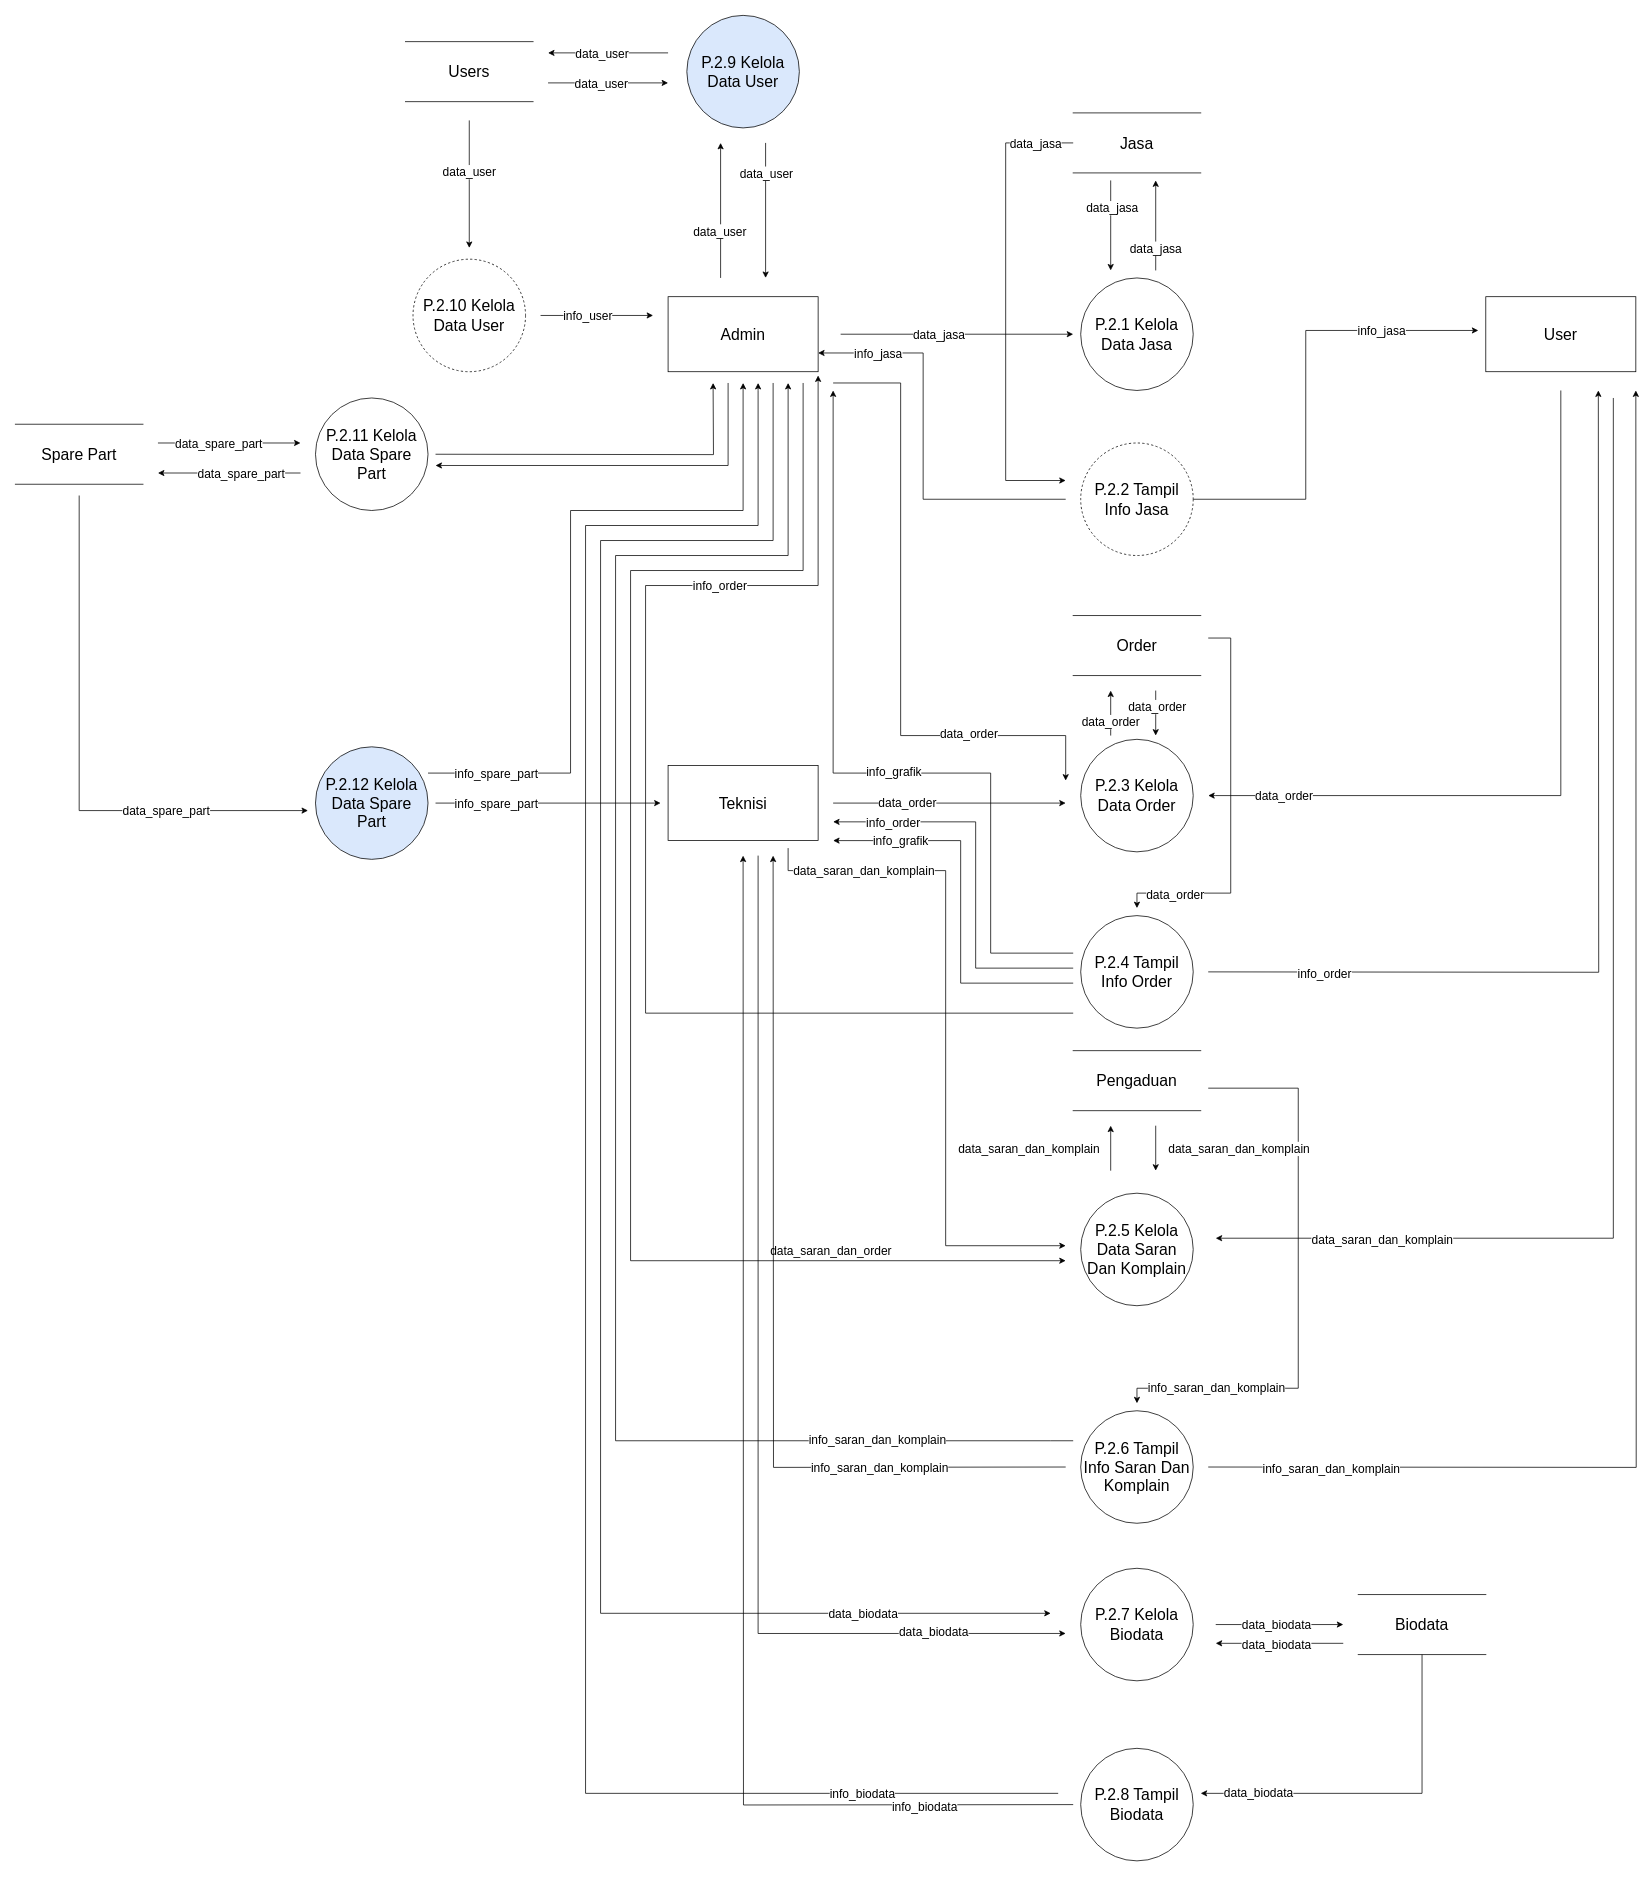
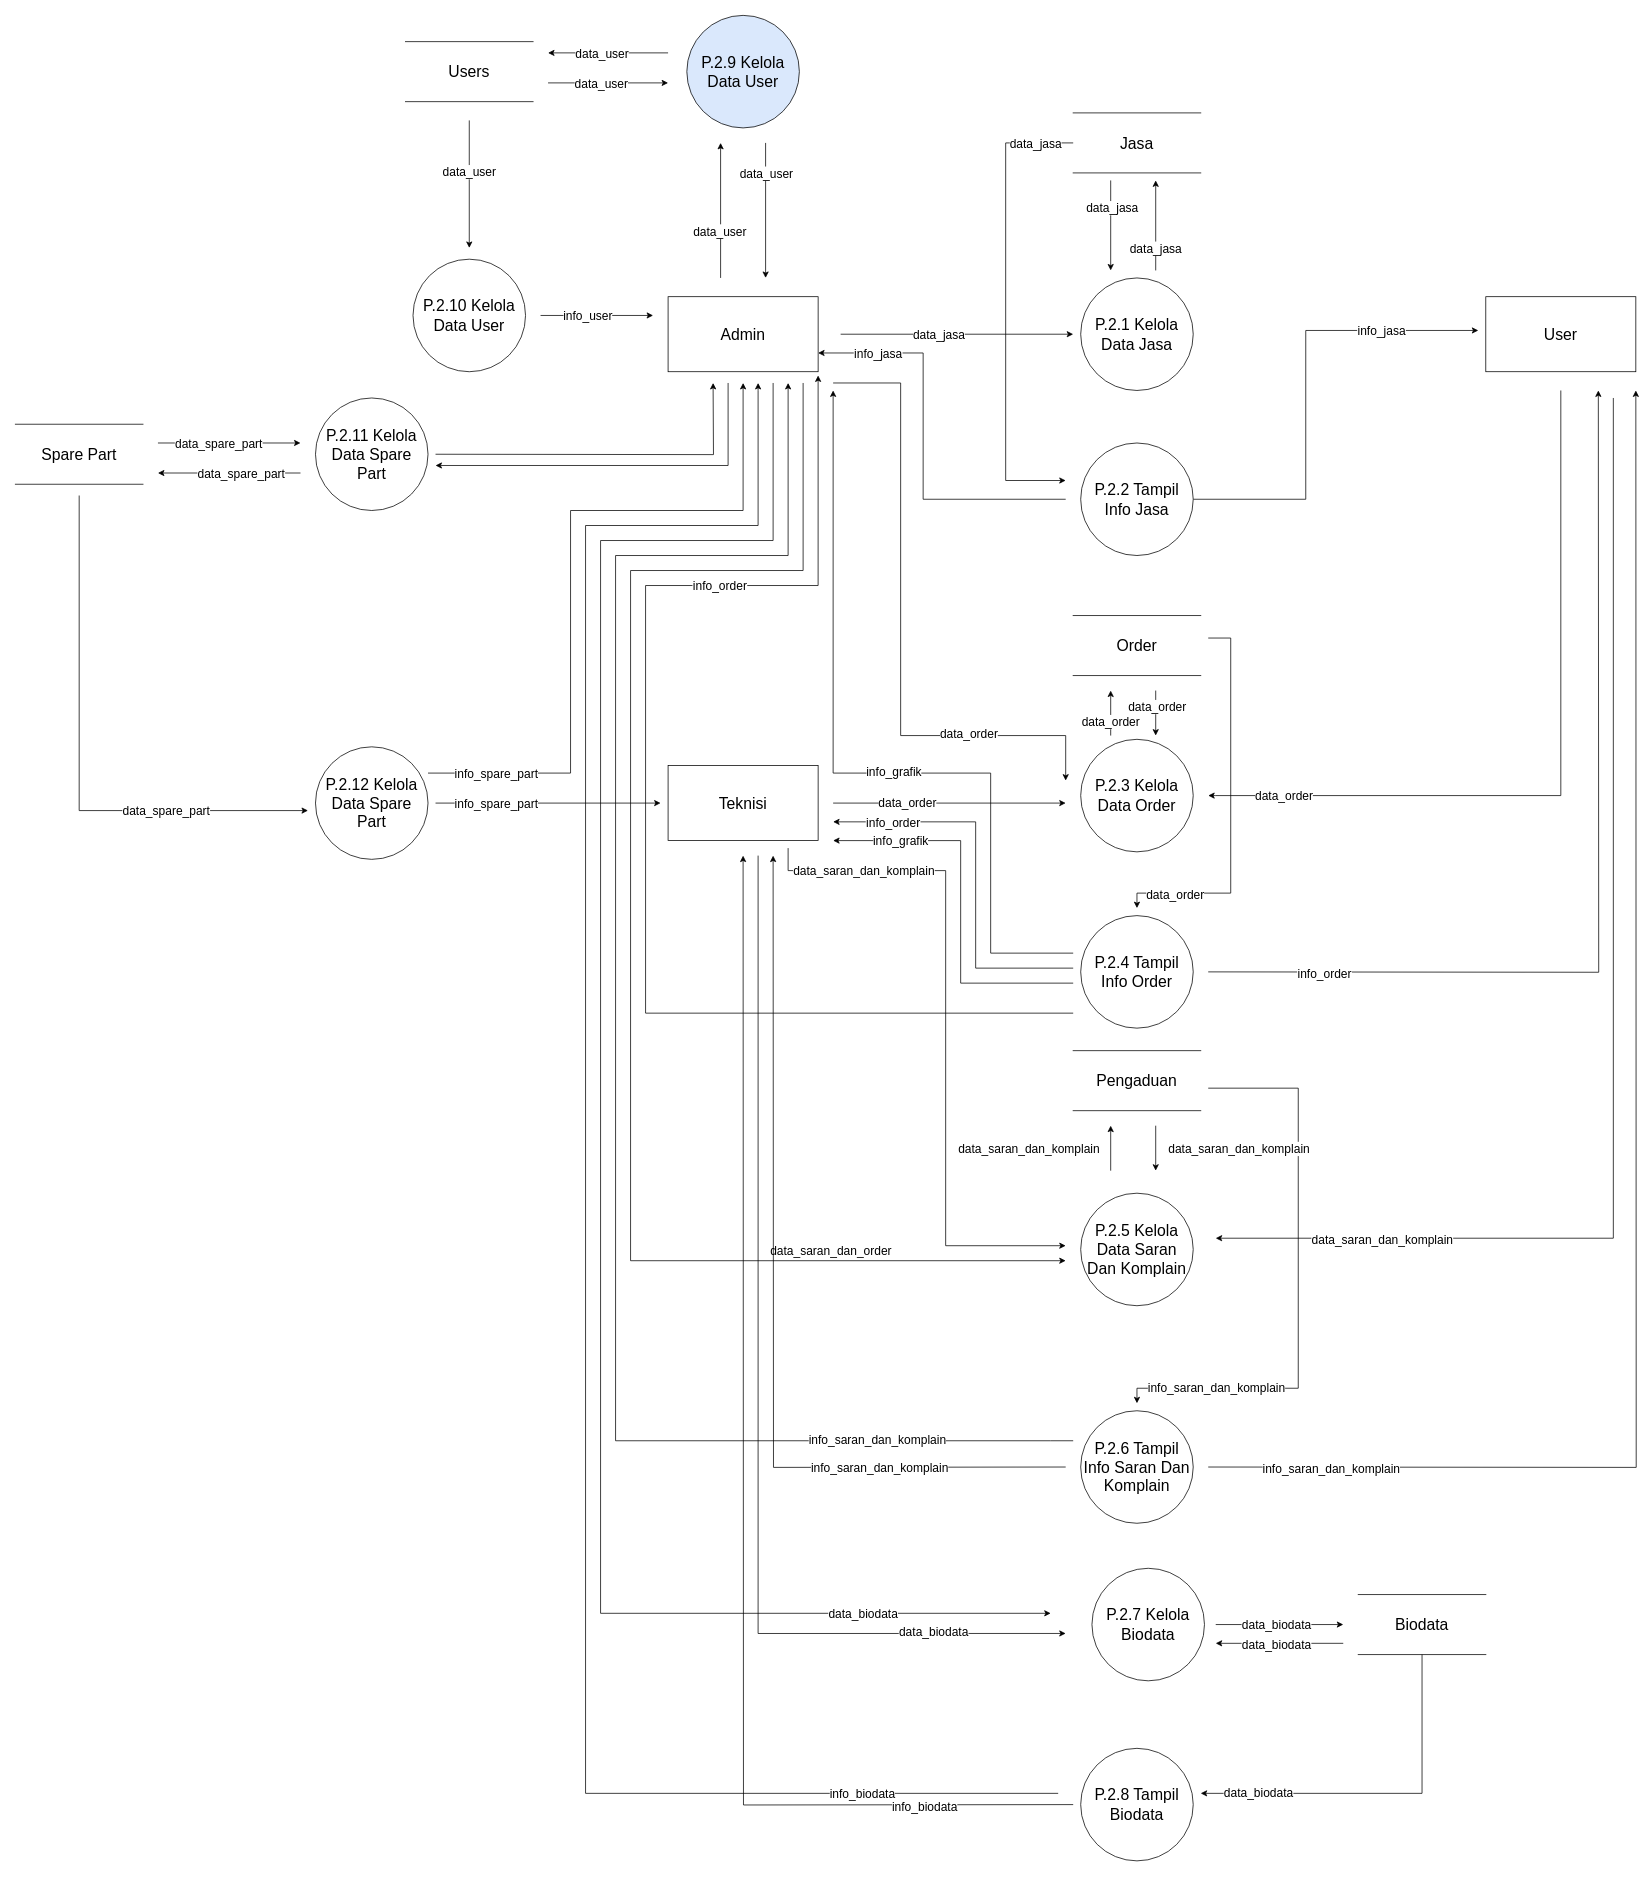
(469, 315) -> (469, 315)
(1137, 499) -> (1137, 499)
(372, 803) -> (372, 803)
(1137, 1624) -> (1148, 1624)
